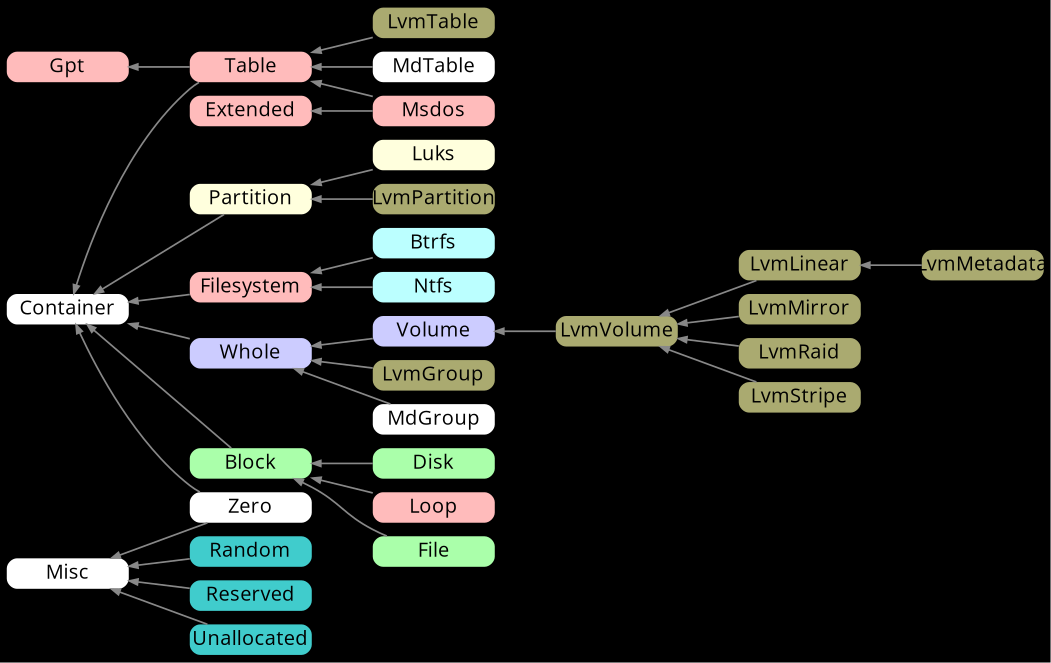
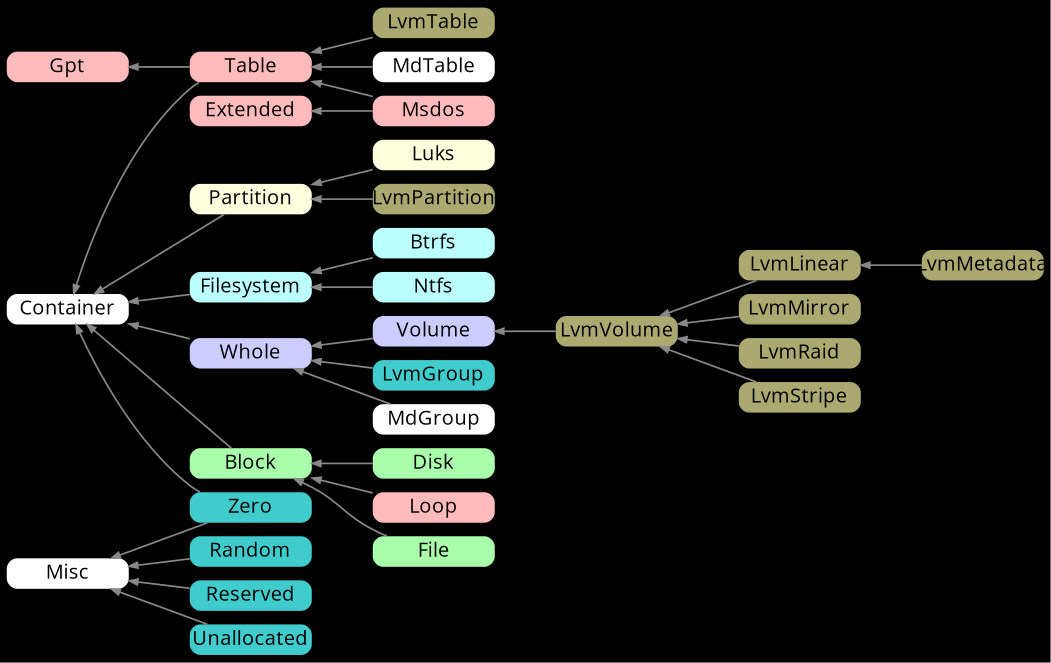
(251, 287) -> (251, 287)
(434, 375) -> (434, 375)
(251, 507) -> (251, 507)
